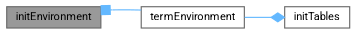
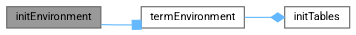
(127, 10) -> (116, 25)
